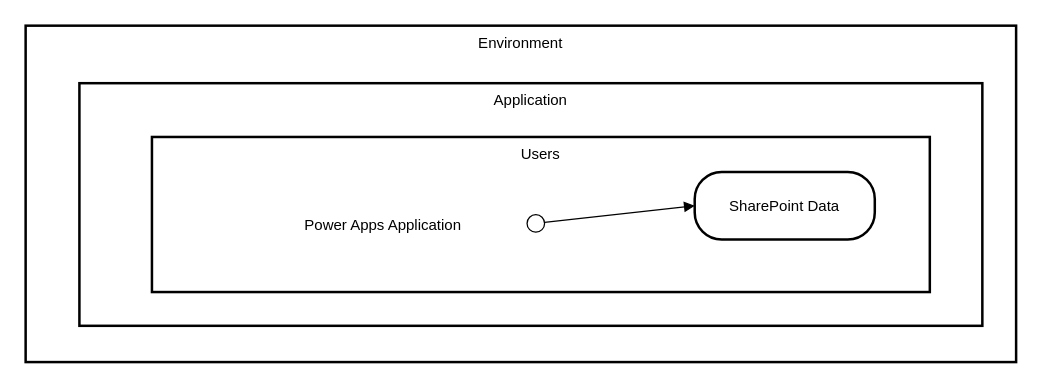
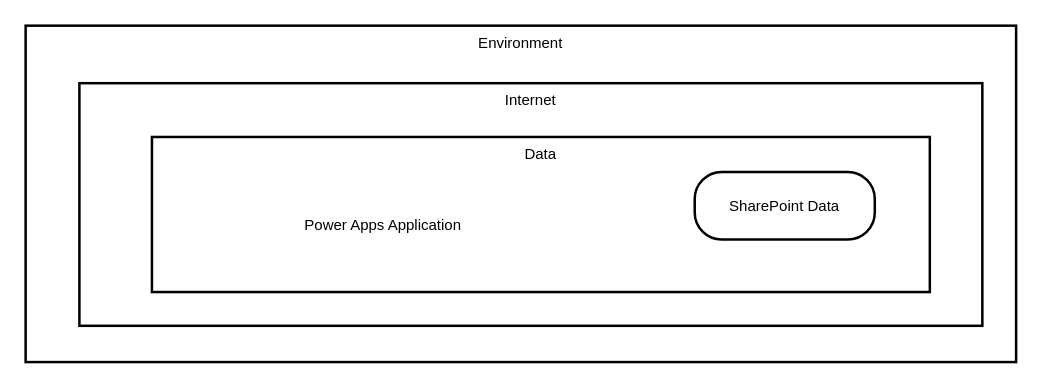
(531, 101) -> (531, 101)
(541, 155) -> (541, 155)
(615, 214) -> none
